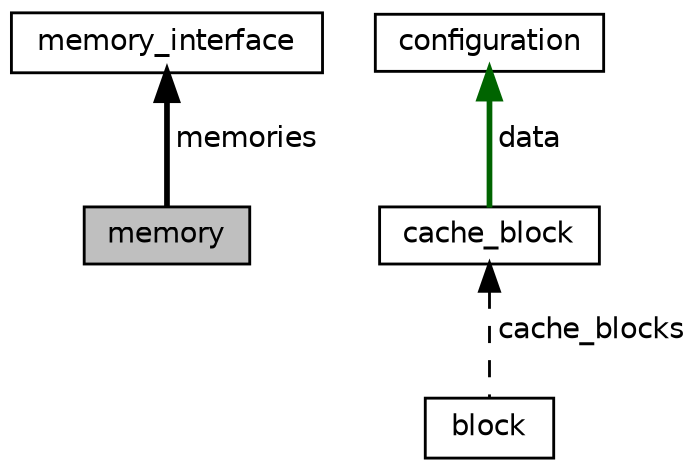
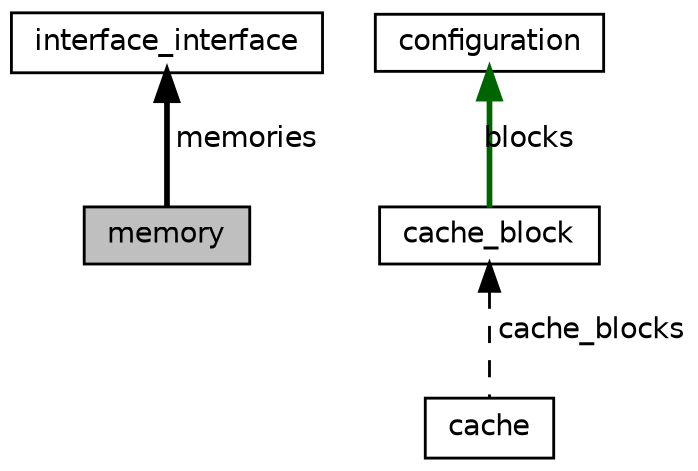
(167, 43) -> (167, 43)
(525, 140) -> (525, 140)
(489, 428) -> (489, 428)
